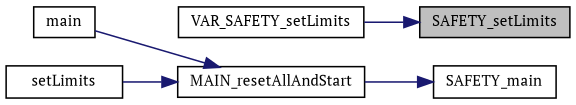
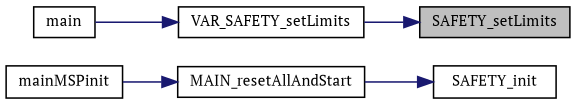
(150, 47) -> (129, 22)
(64, 82) -> (64, 82)
(495, 82) -> (495, 82)
